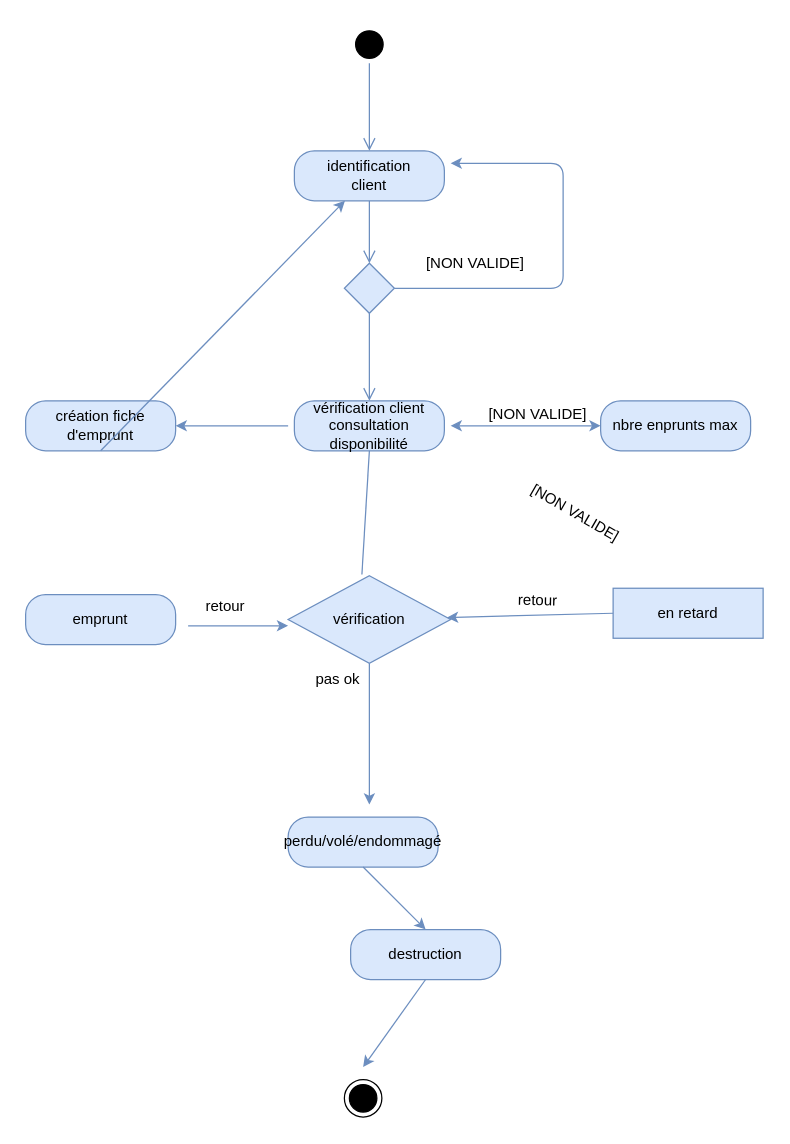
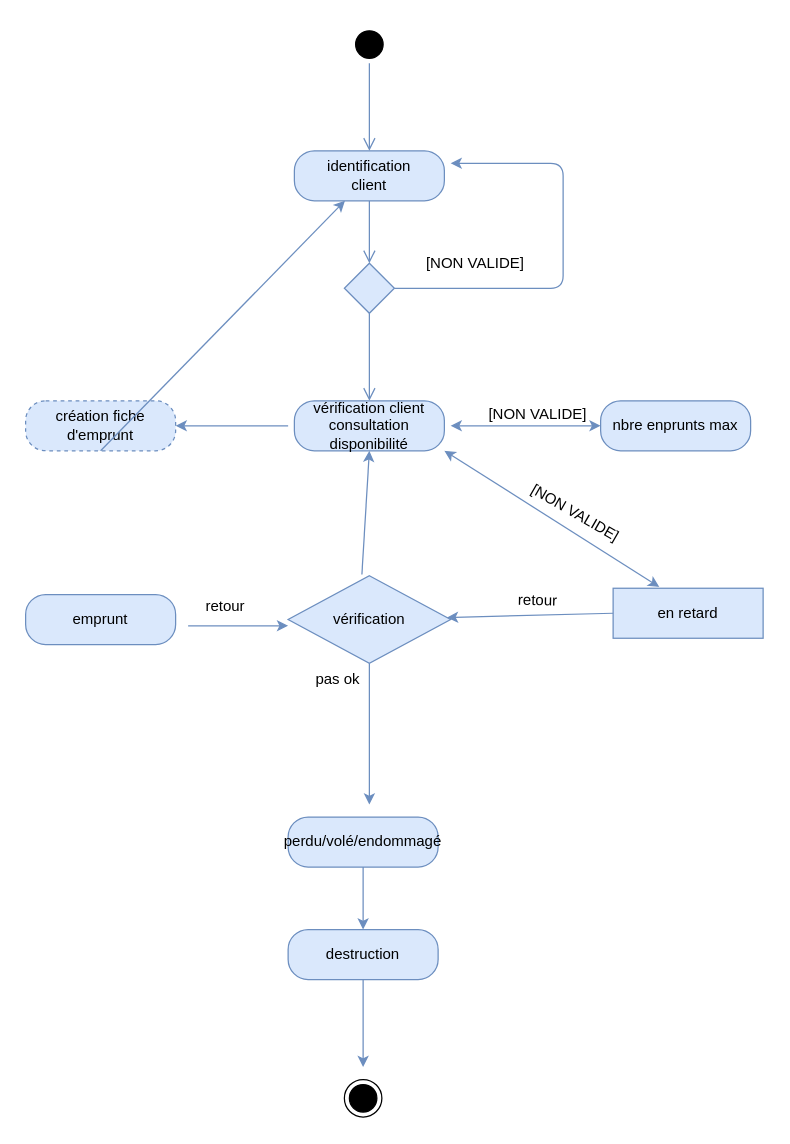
(101, 426) -> (101, 426)
(369, 457) -> (369, 461)
none -> (552, 519)
(426, 954) -> (363, 954)
